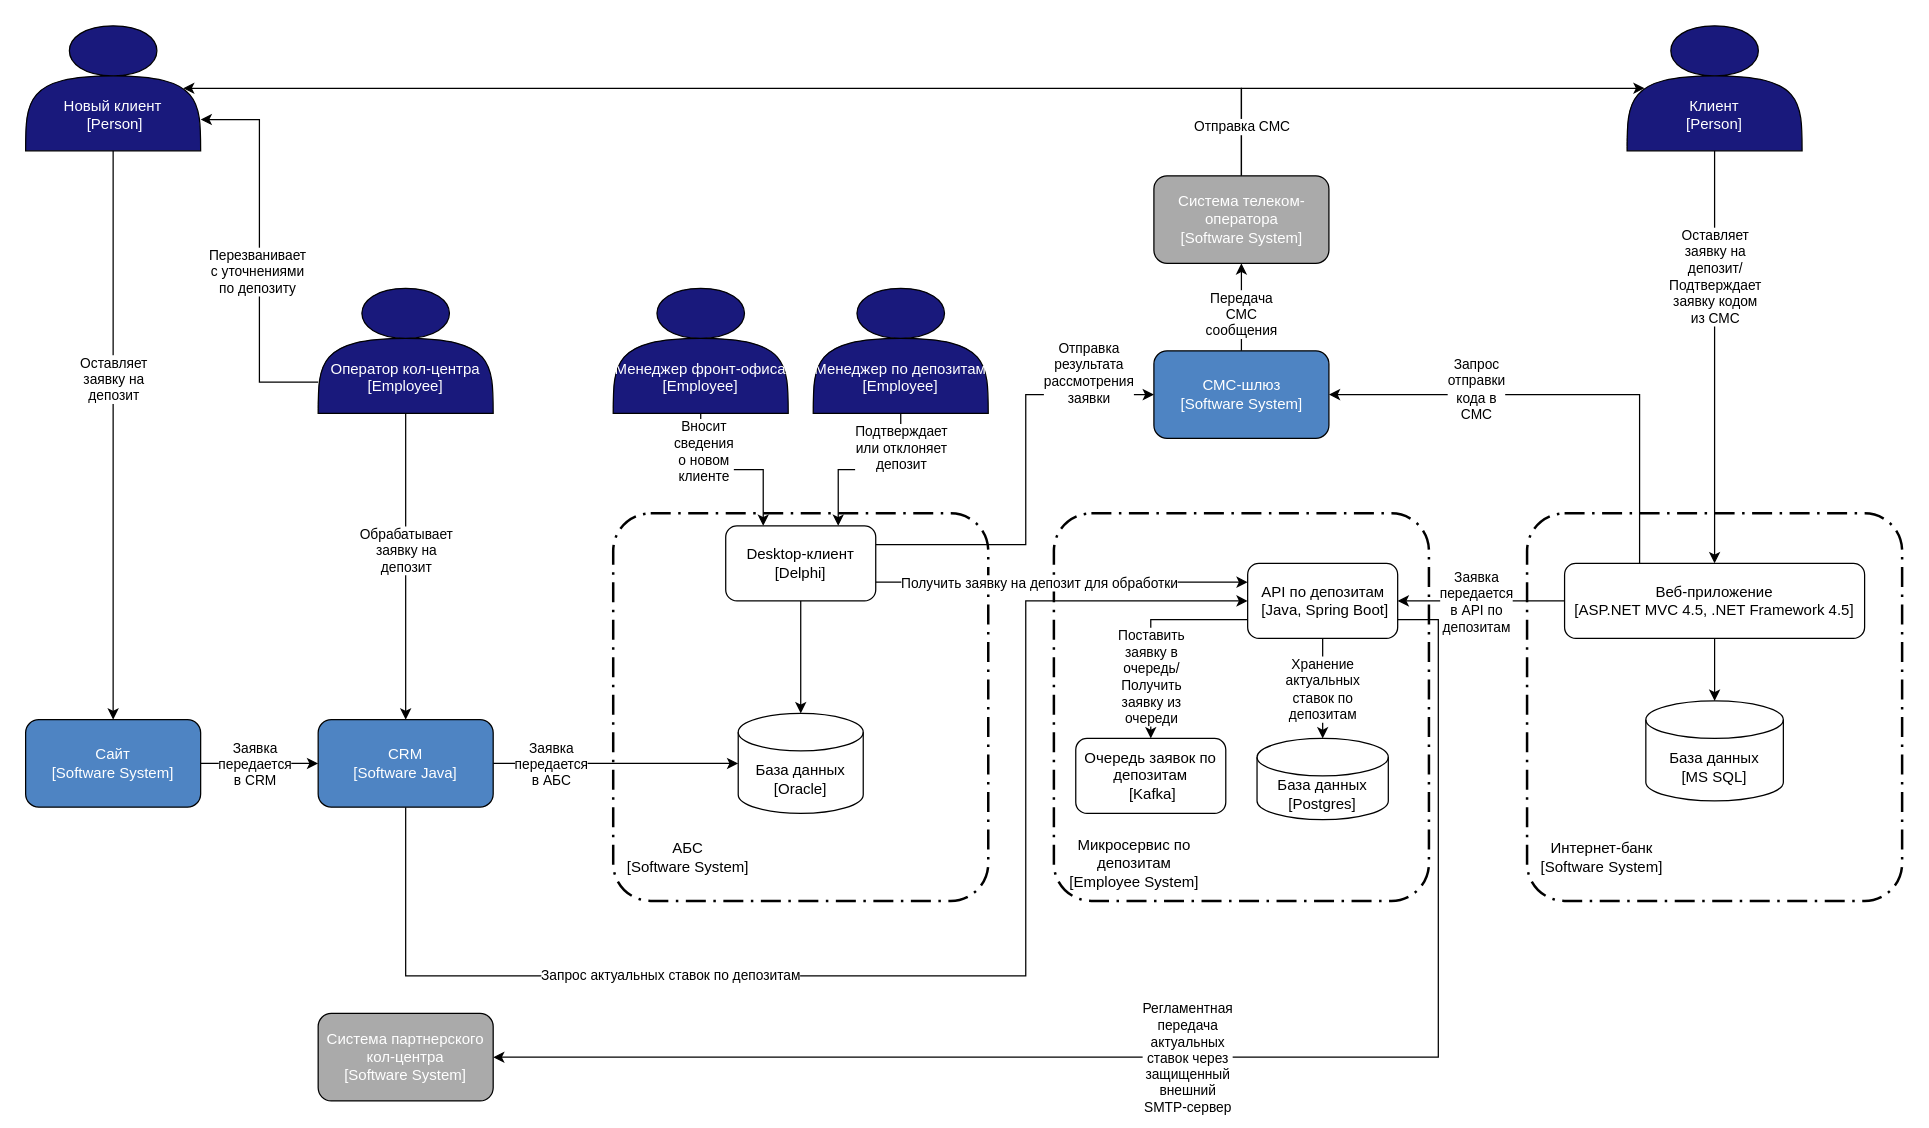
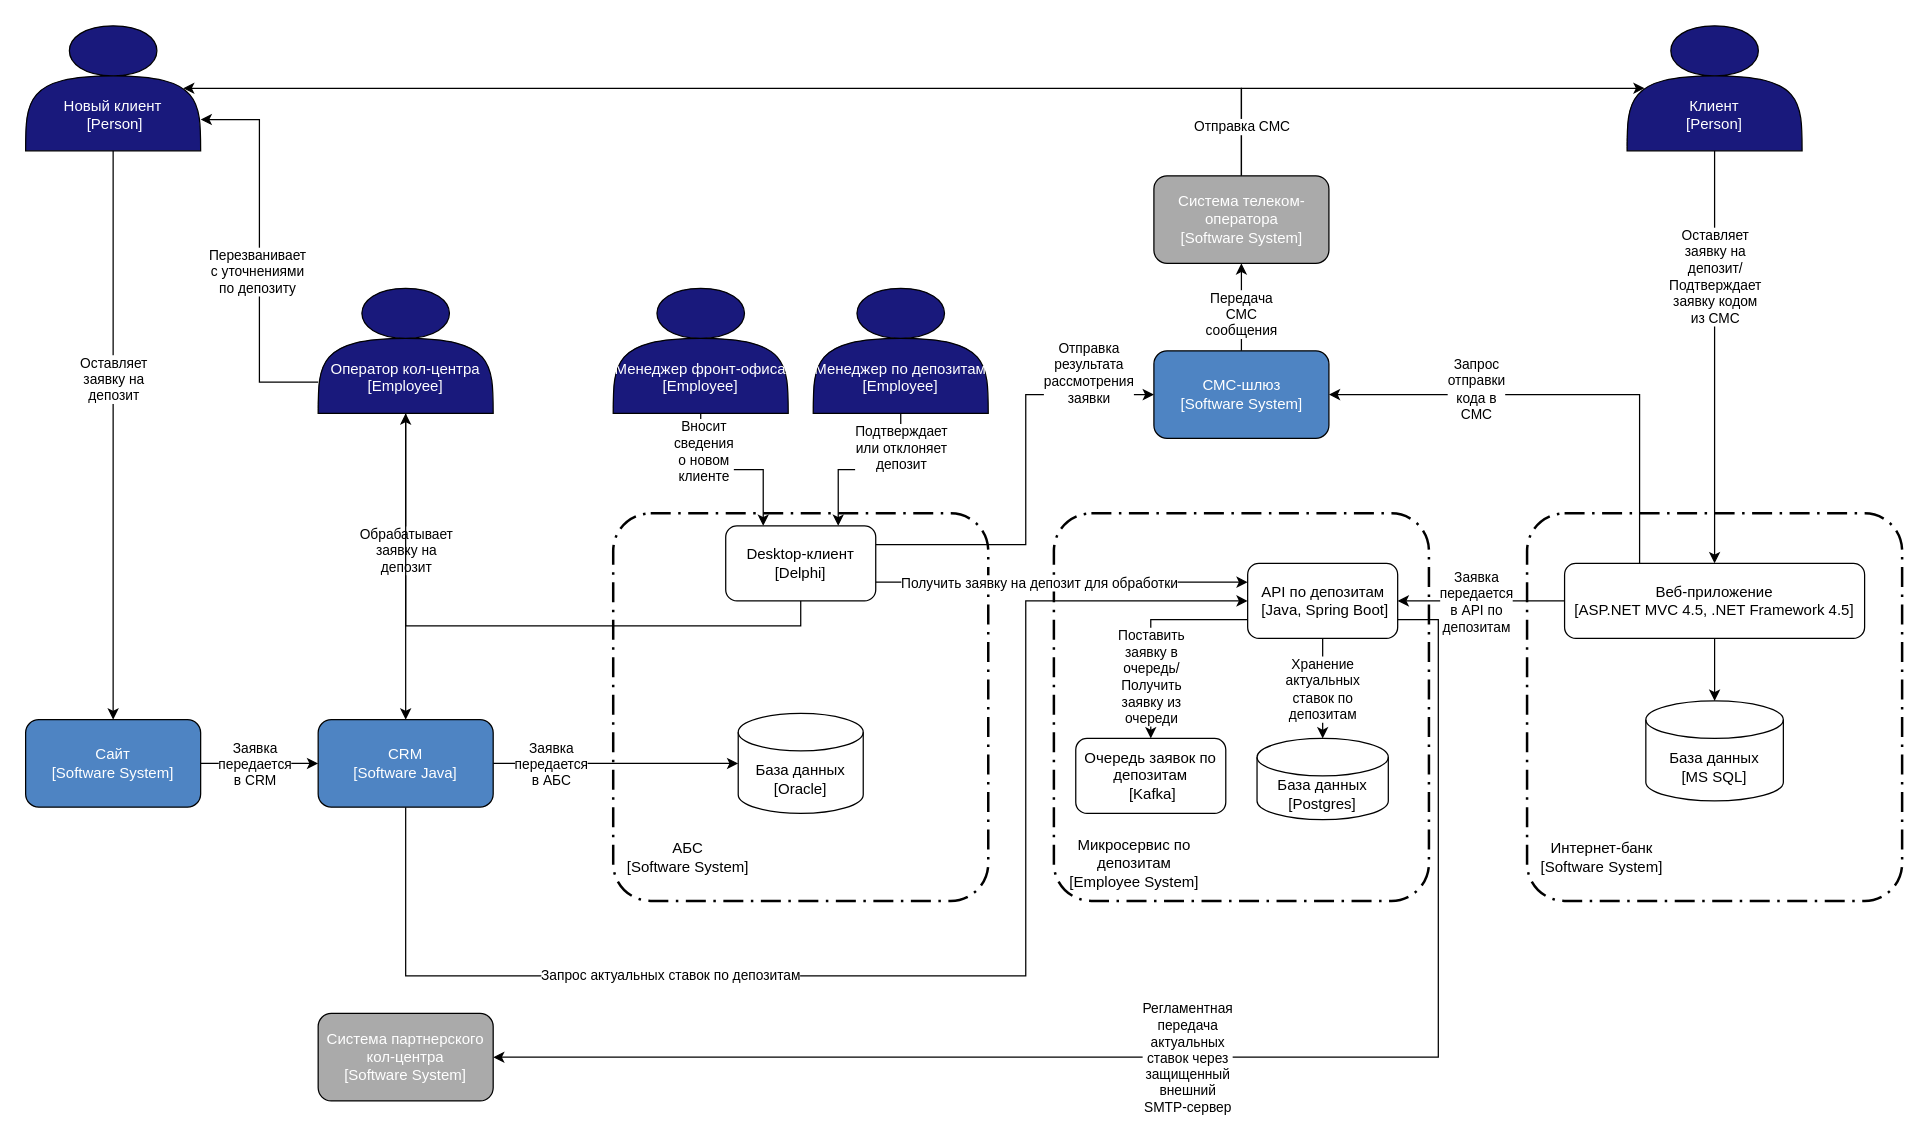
(801, 664) -> (606, 626)
